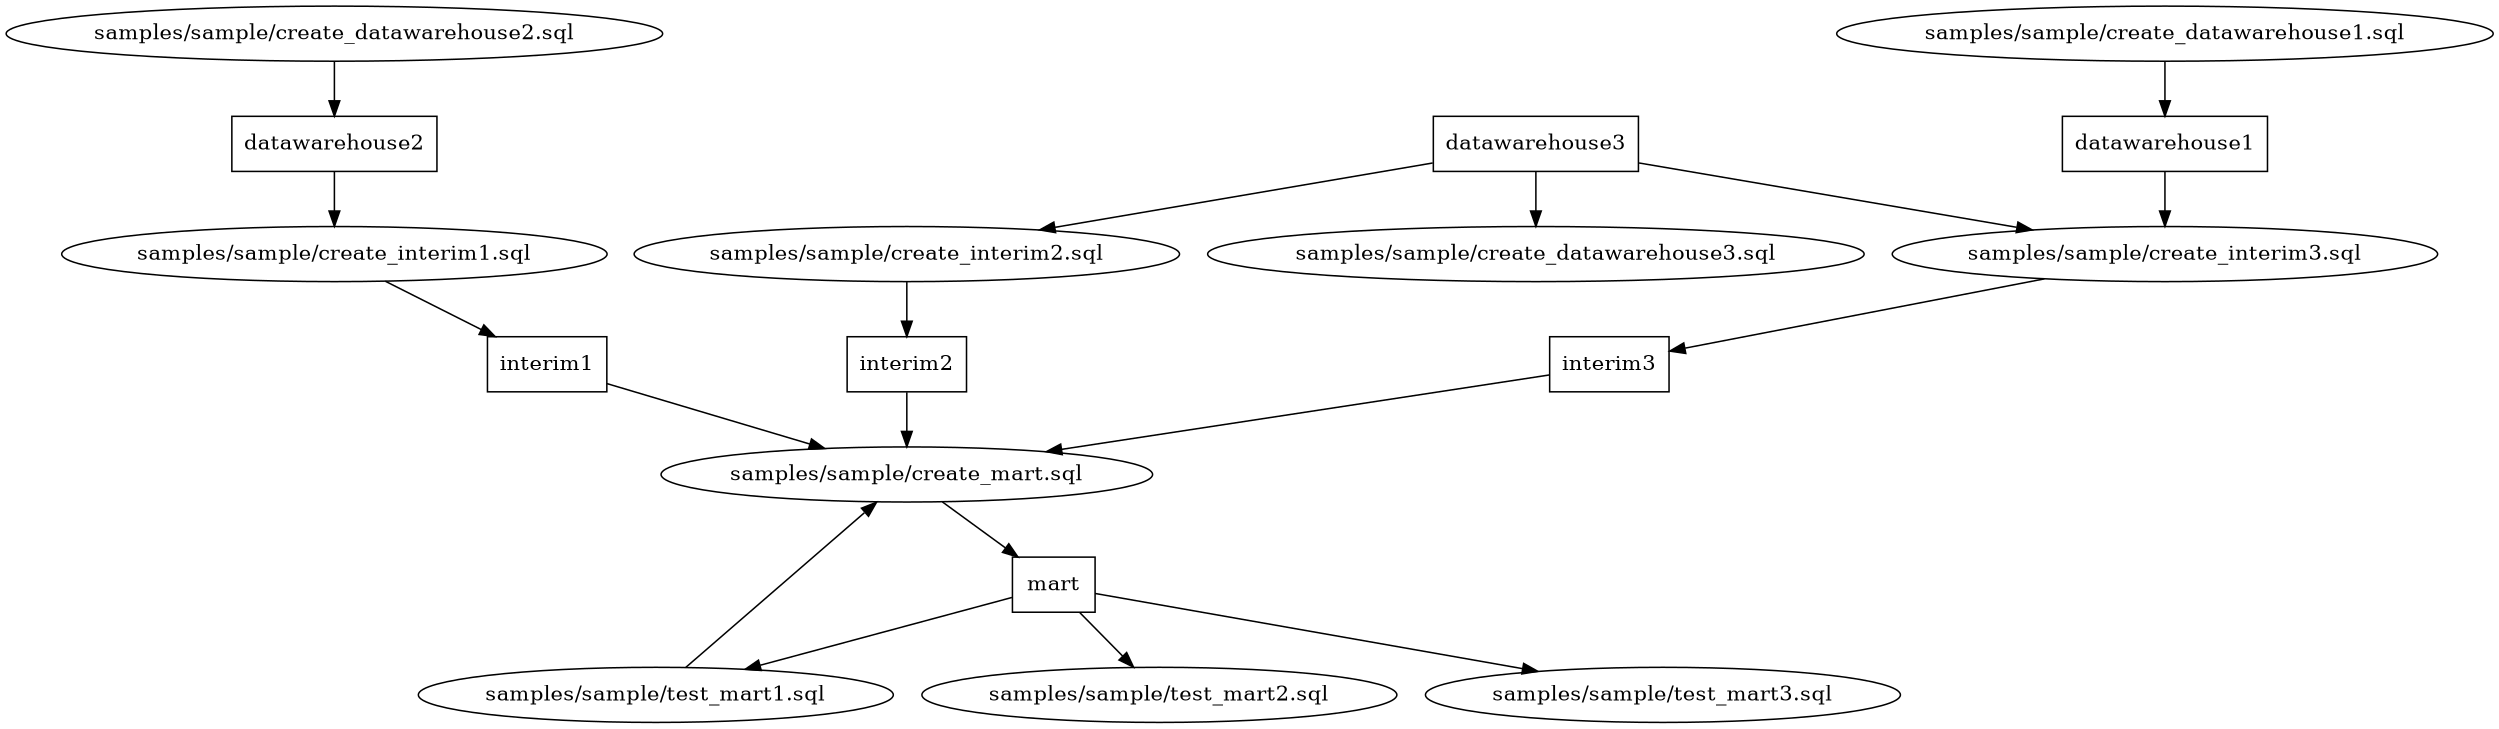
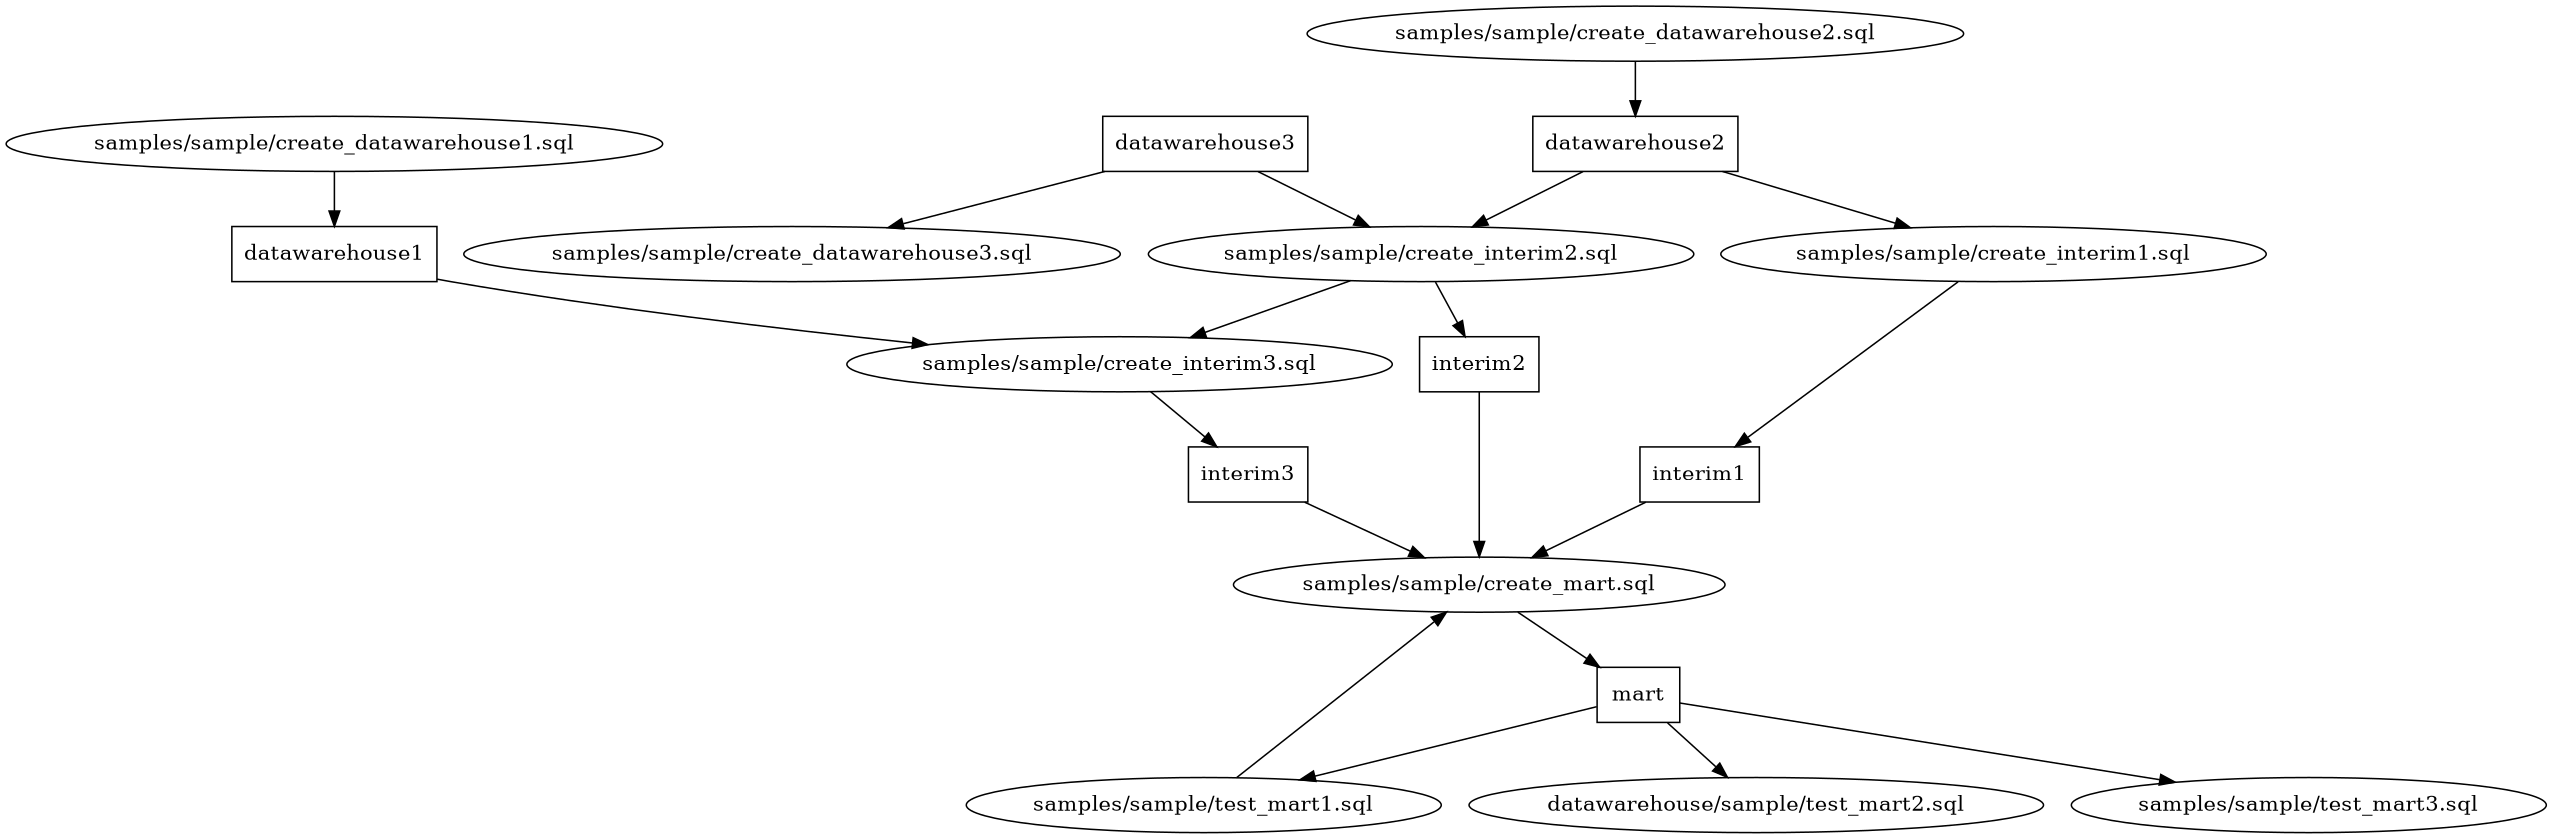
(1828, 195) -> (1278, 307)
none -> (1534, 196)
(1159, 695) -> (1756, 805)
